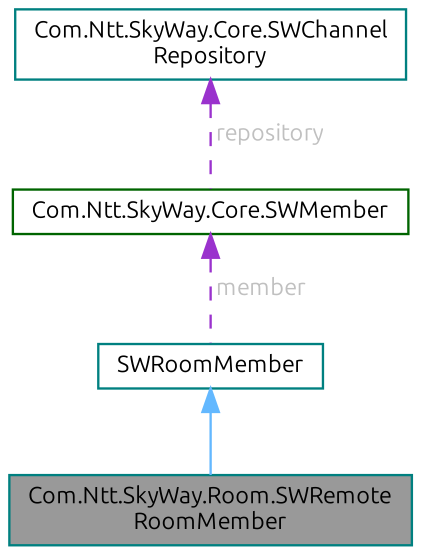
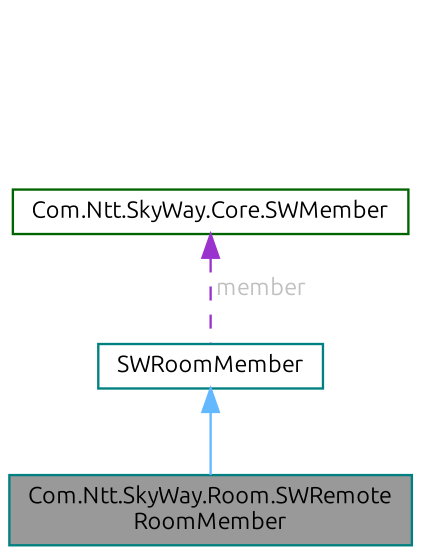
(211, 44) -> none
